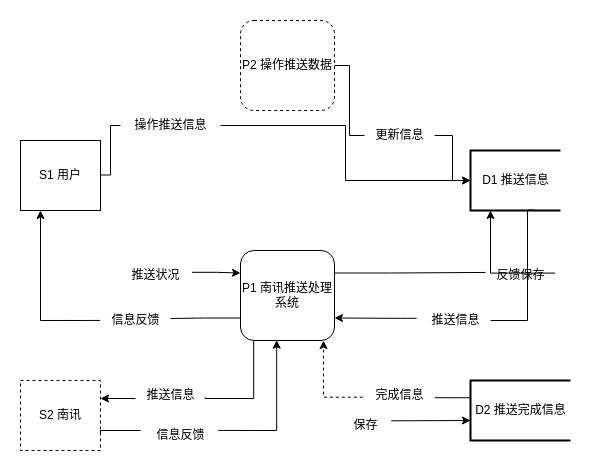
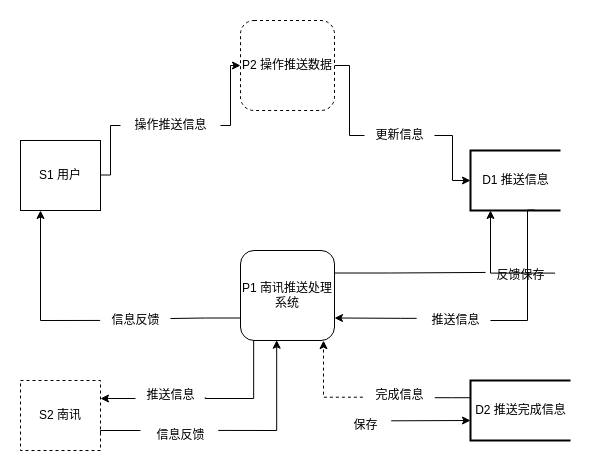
(346, 146) -> (231, 96)
(212, 272) -> none
(156, 276) -> none
